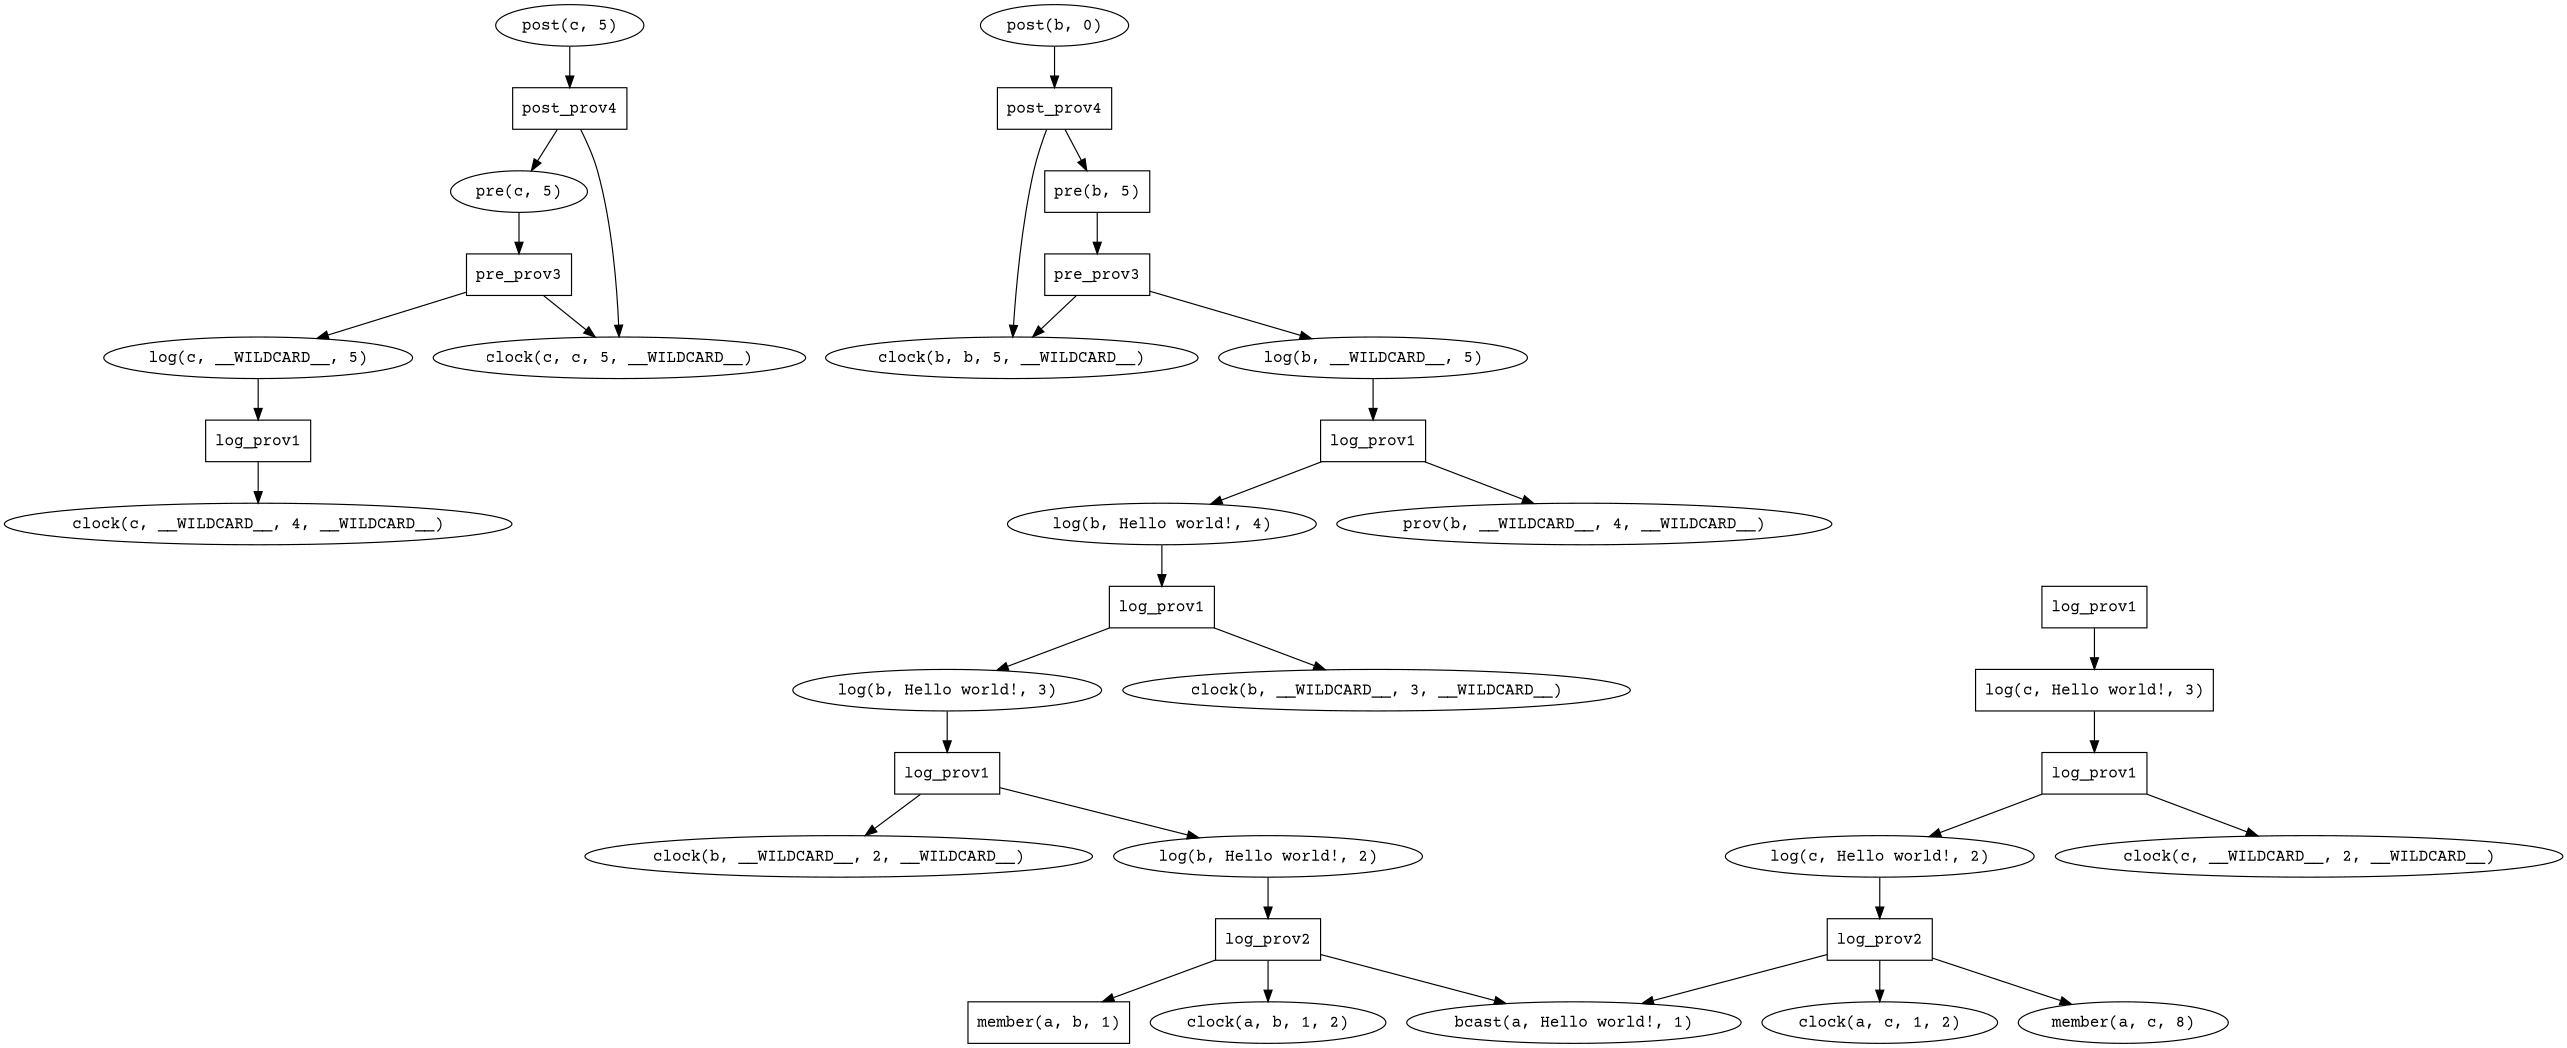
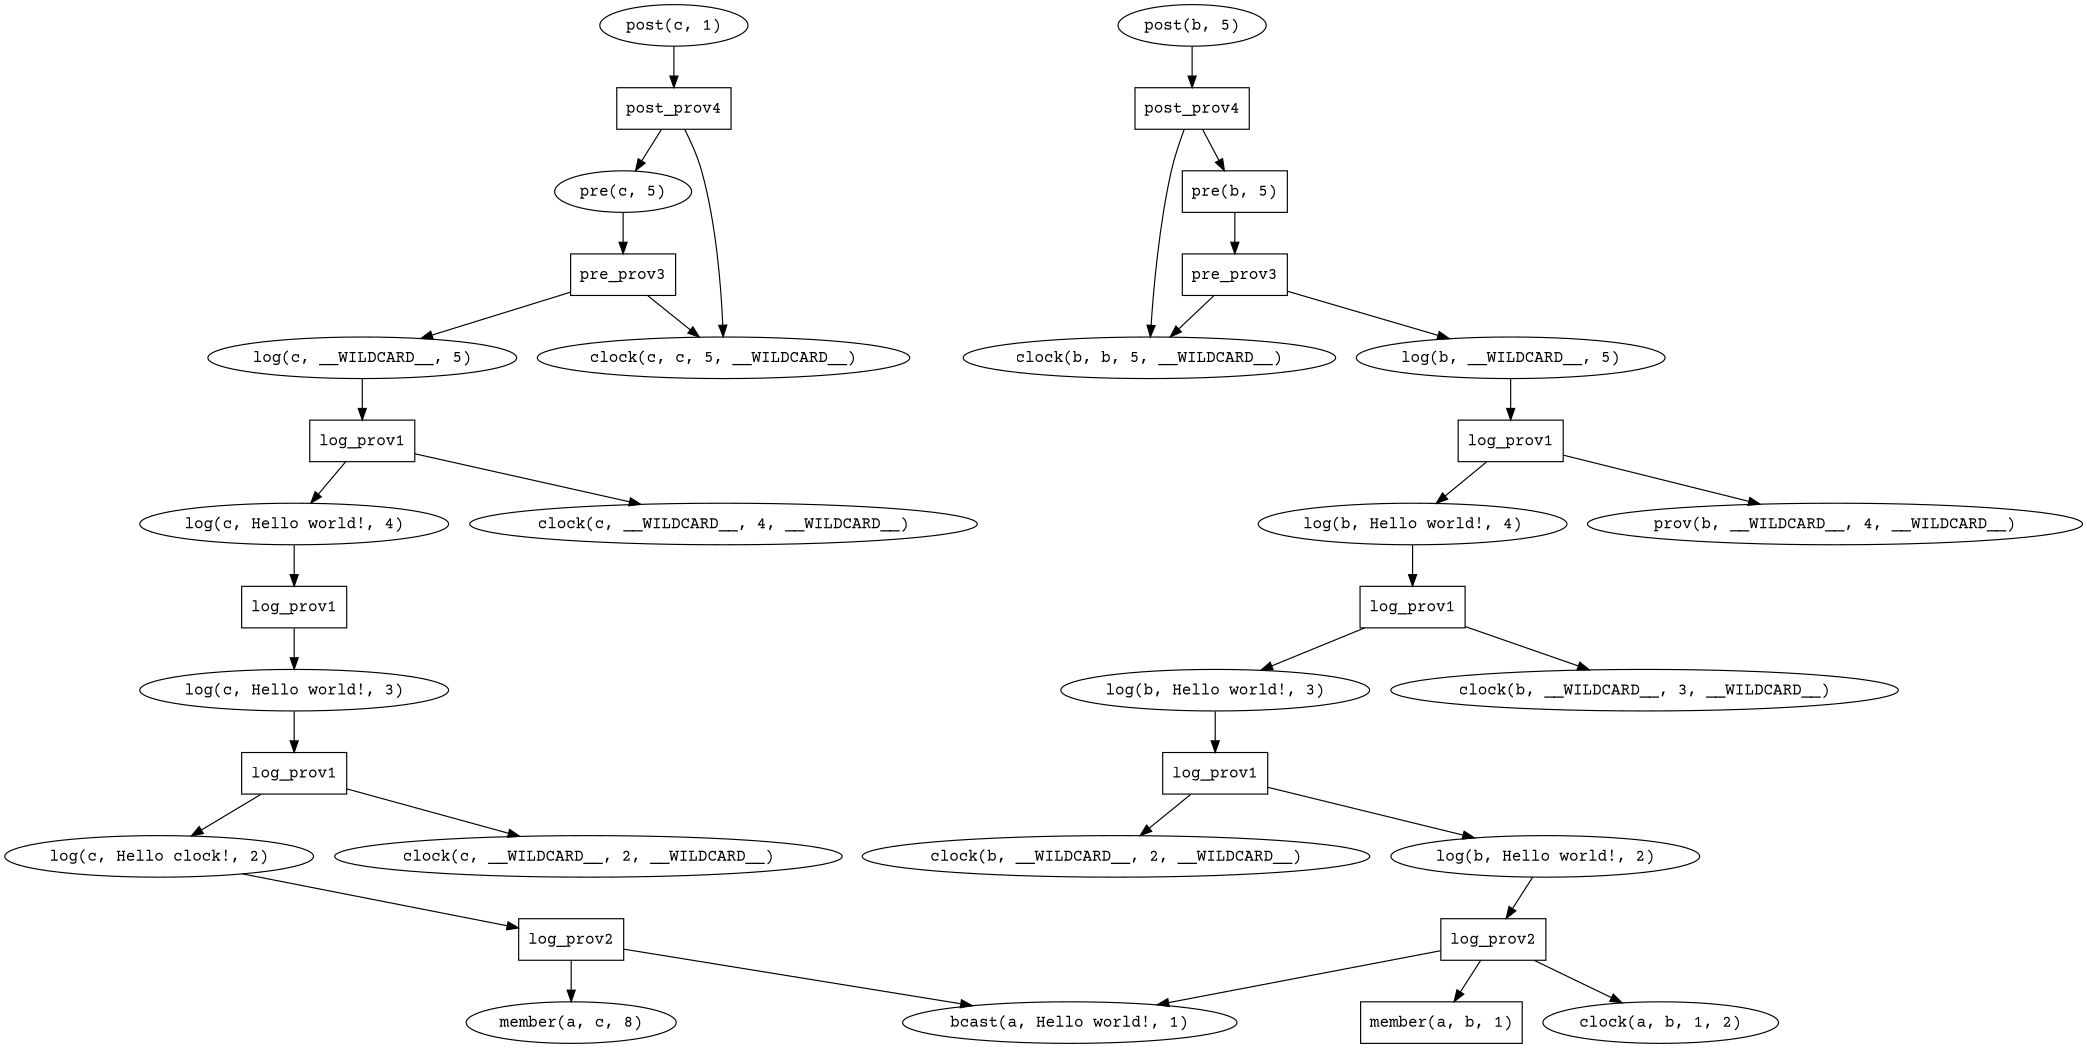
(570, 25) -> (674, 25)
(1055, 25) -> (1192, 25)
none -> (294, 524)
(2094, 690) -> (294, 690)
(1880, 856) -> (159, 856)
(1880, 1023) -> none
